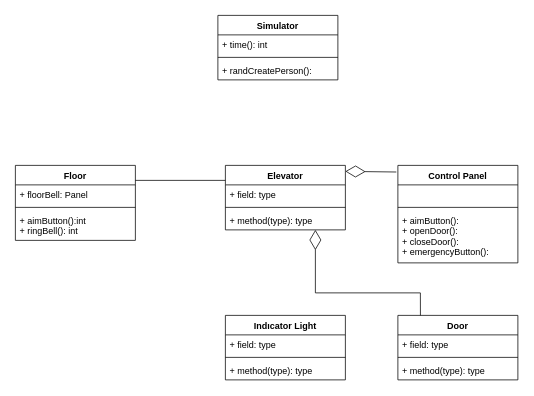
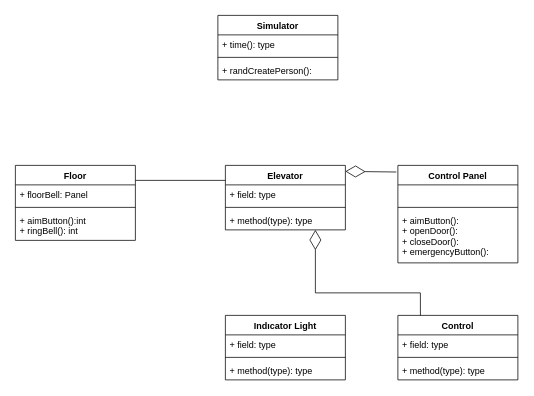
(249, 45) -> (253, 45)
(458, 326) -> (458, 326)
